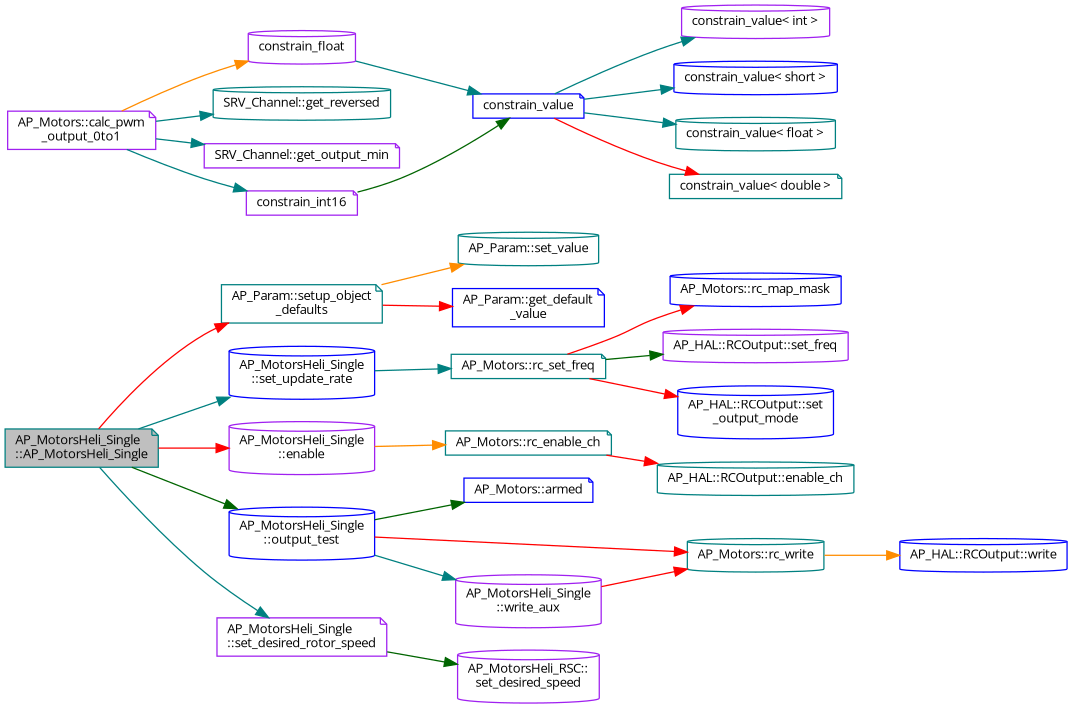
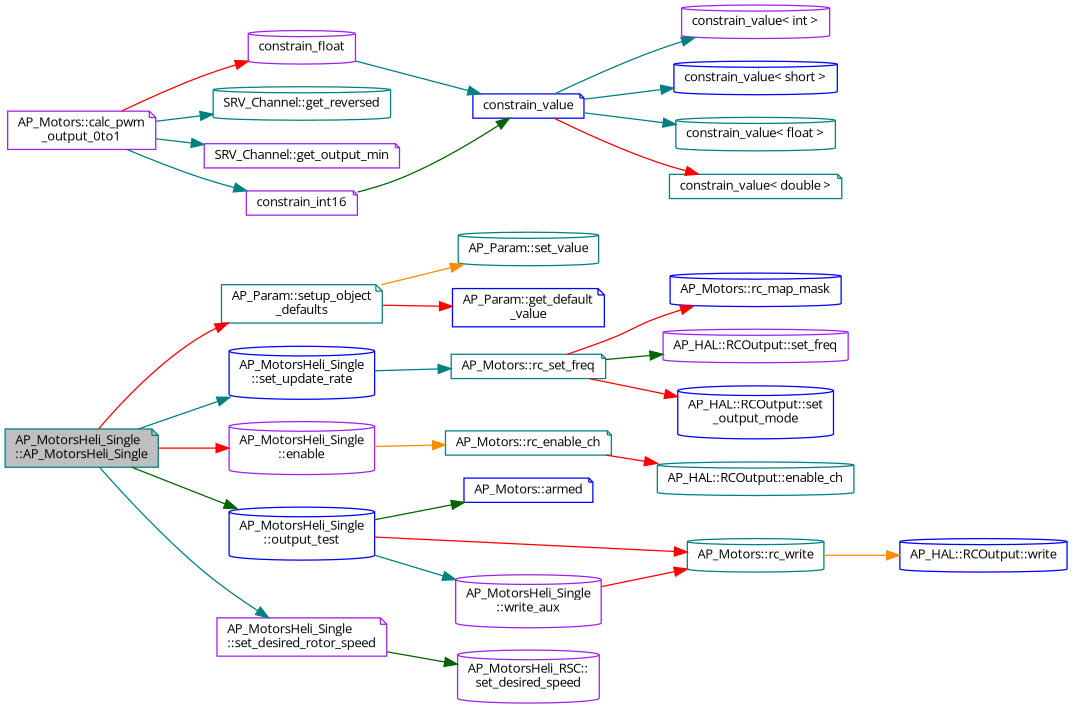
(178, 86) -> (178, 86)
